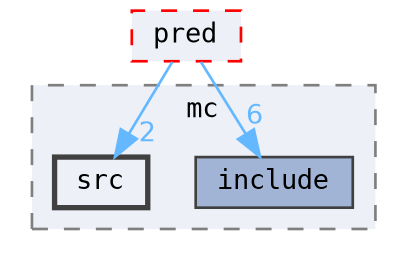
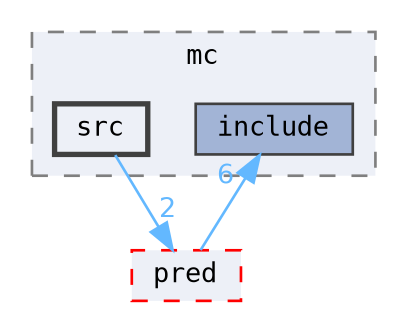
(148, 102) -> (138, 193)
